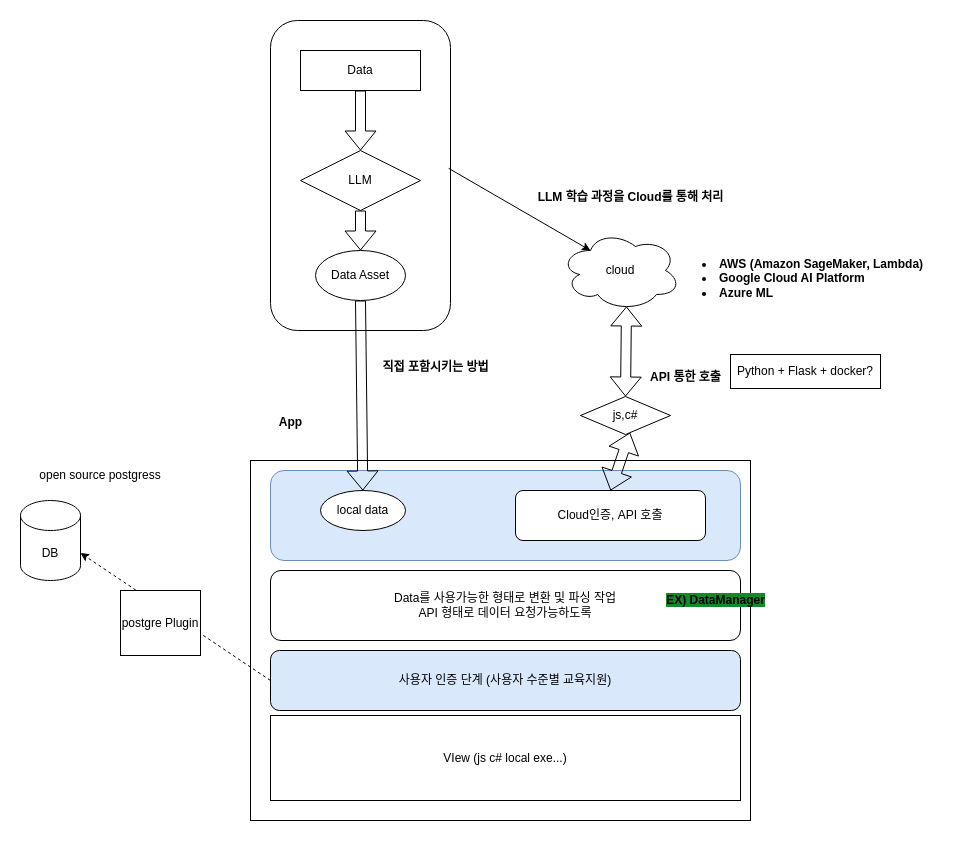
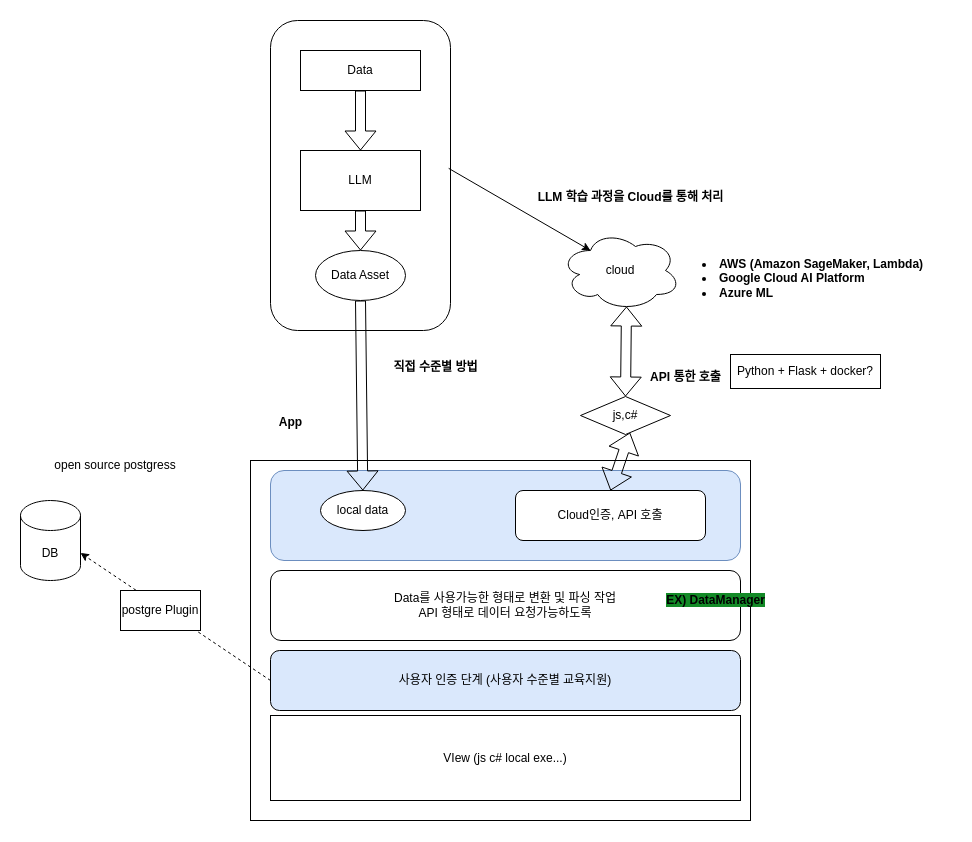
(361, 181) -> (361, 181)
(436, 368) -> (436, 368)
(101, 476) -> (116, 466)
(161, 623) -> (161, 611)
